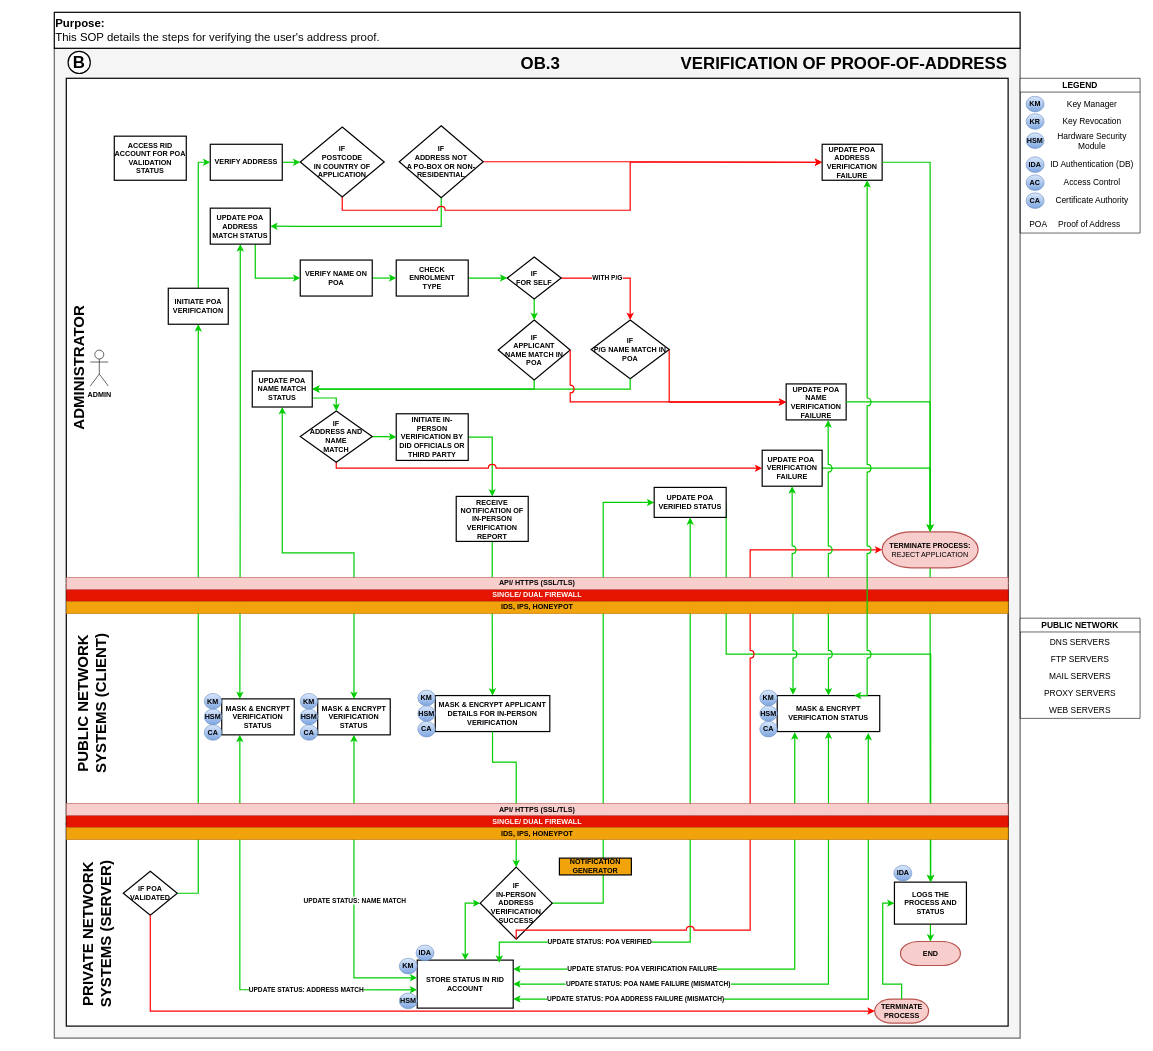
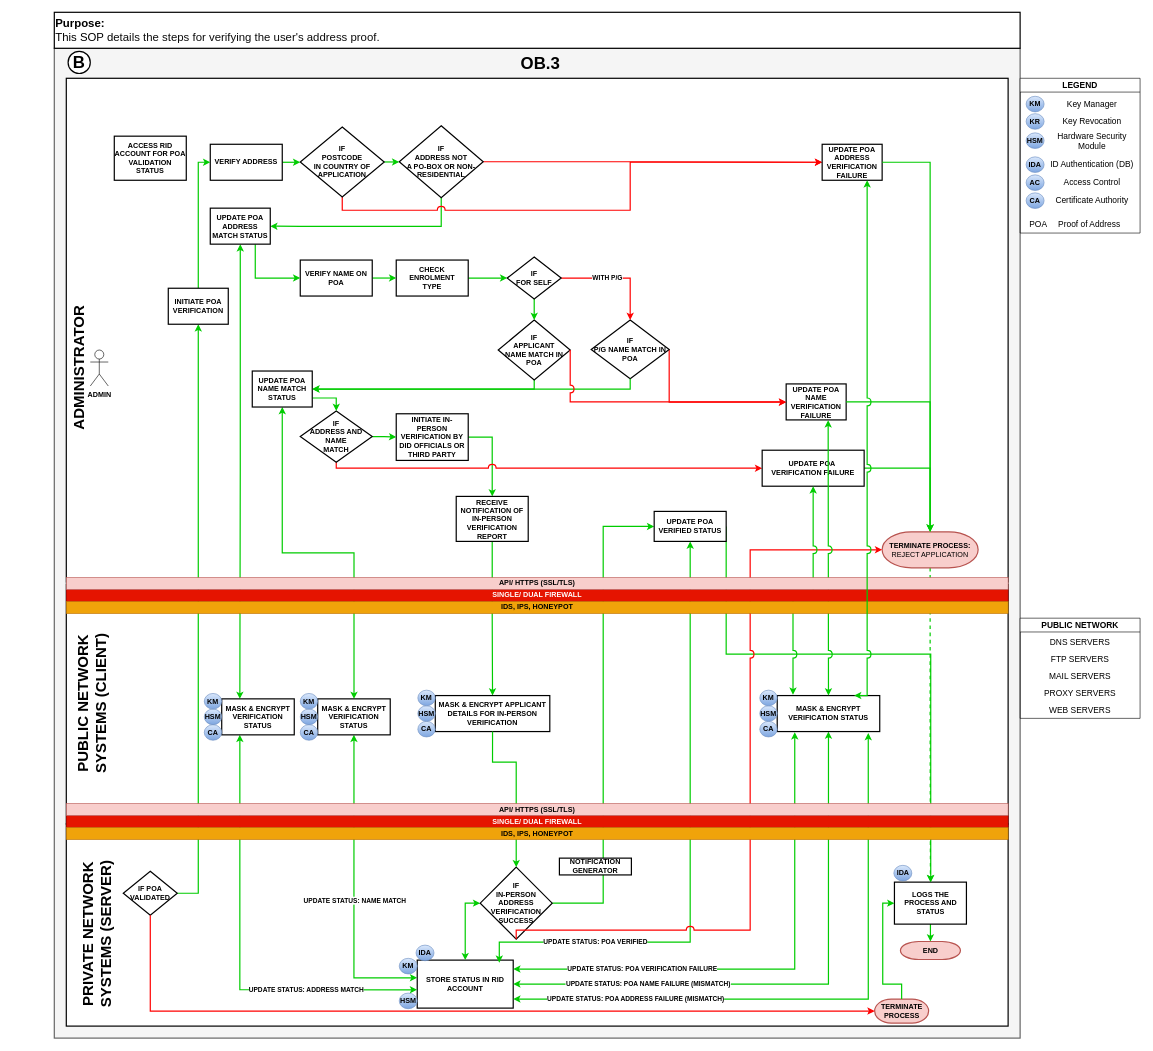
(844, 63) -> none
none -> (389, 162)
(792, 468) -> (813, 468)
(690, 503) -> (690, 527)
(930, 632) -> (930, 632)
(596, 867) -> (596, 867)
(931, 954) -> (931, 951)
